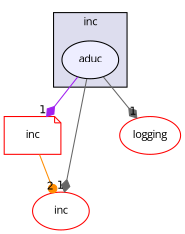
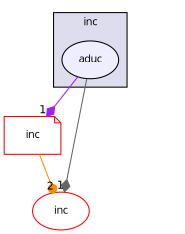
(150, 135) -> none
